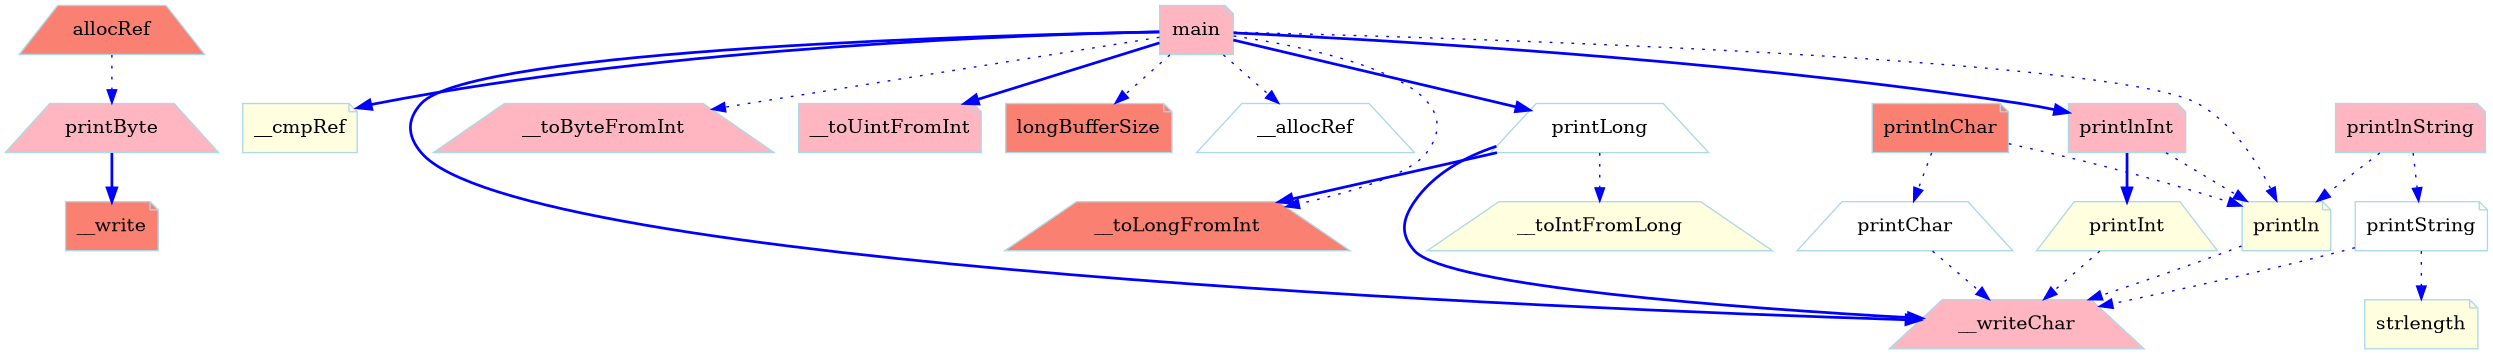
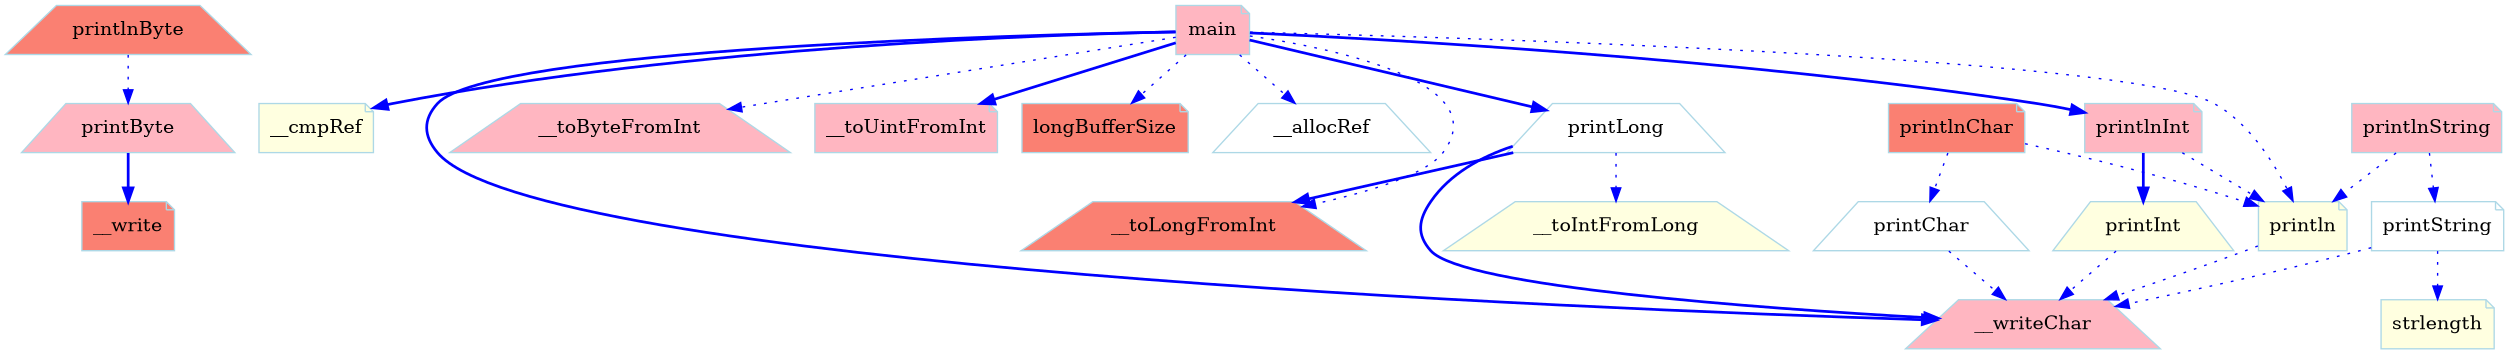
(112, 30) -> (128, 30)
